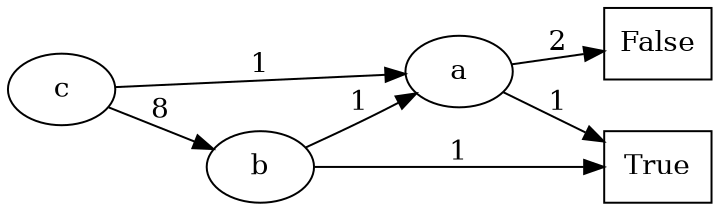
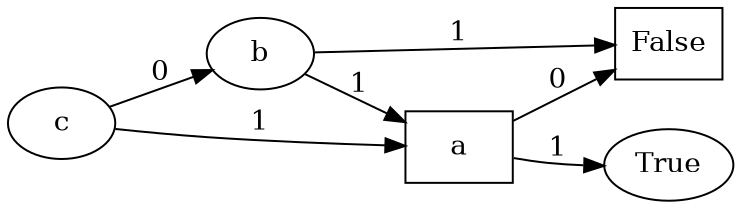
(558, 43) -> (558, 80)
(459, 72) -> (459, 147)
(161, 110) -> (161, 73)
(449, 167) -> (454, 49)
(658, 167) -> (669, 165)
